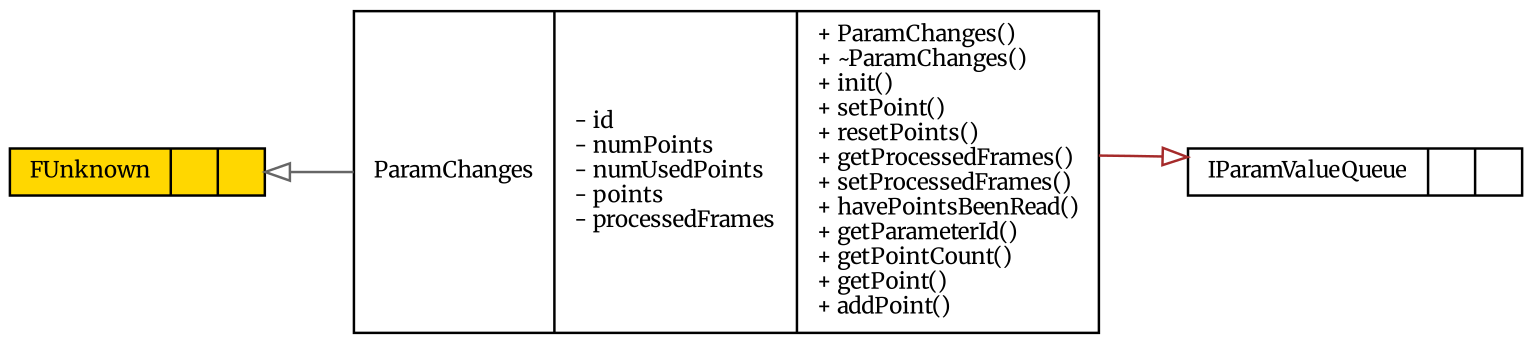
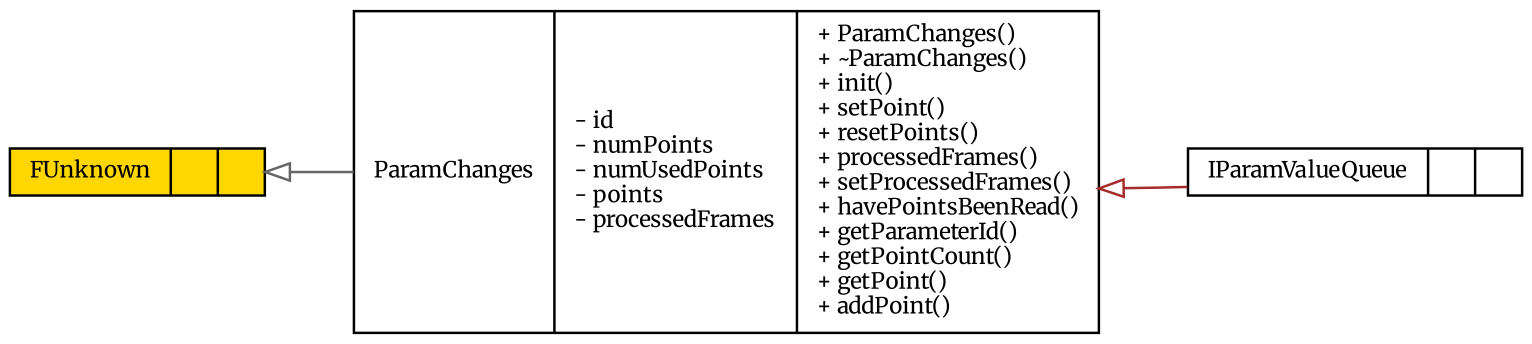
(1130, 156) -> (1156, 188)
(945, 158) -> (928, 158)
